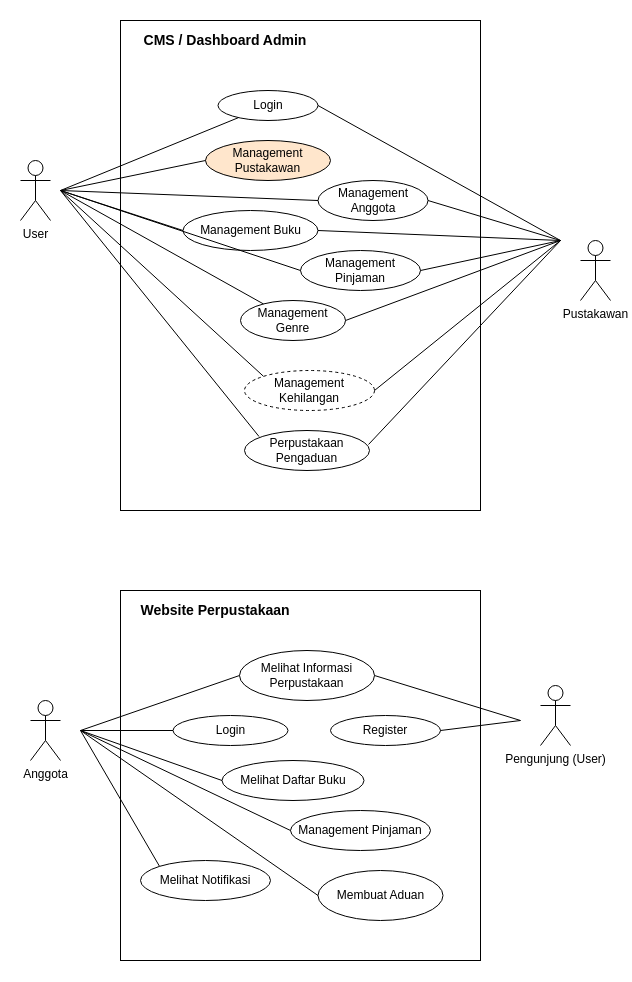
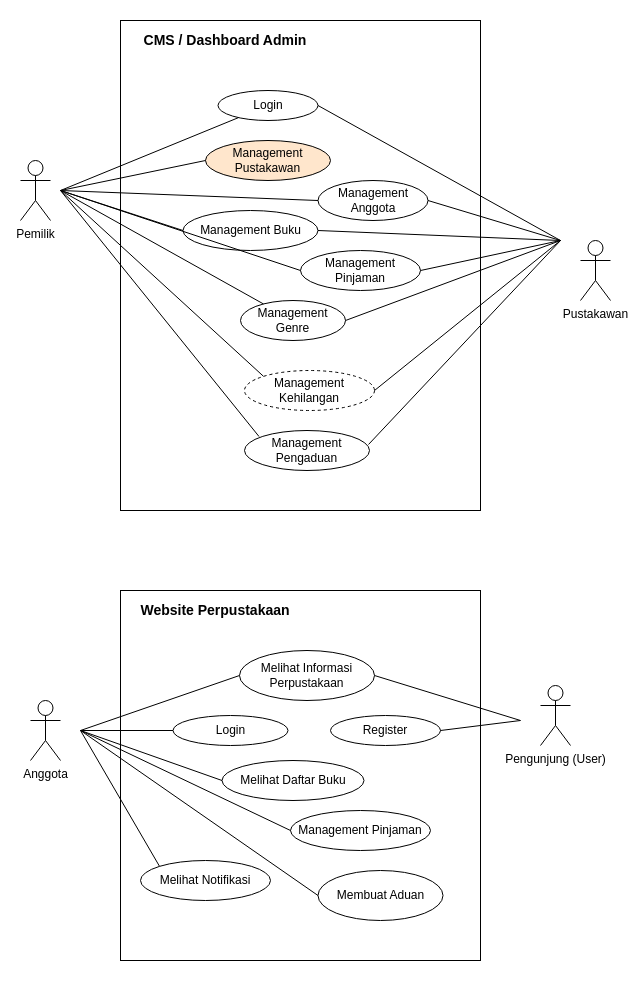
(36, 235) -> (36, 235)
(307, 451) -> (307, 451)
